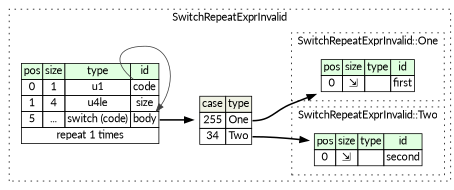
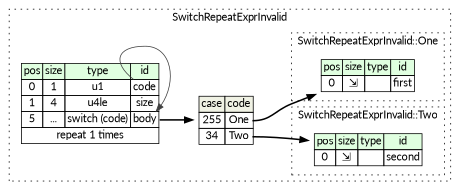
(239, 104) -> (239, 104)
